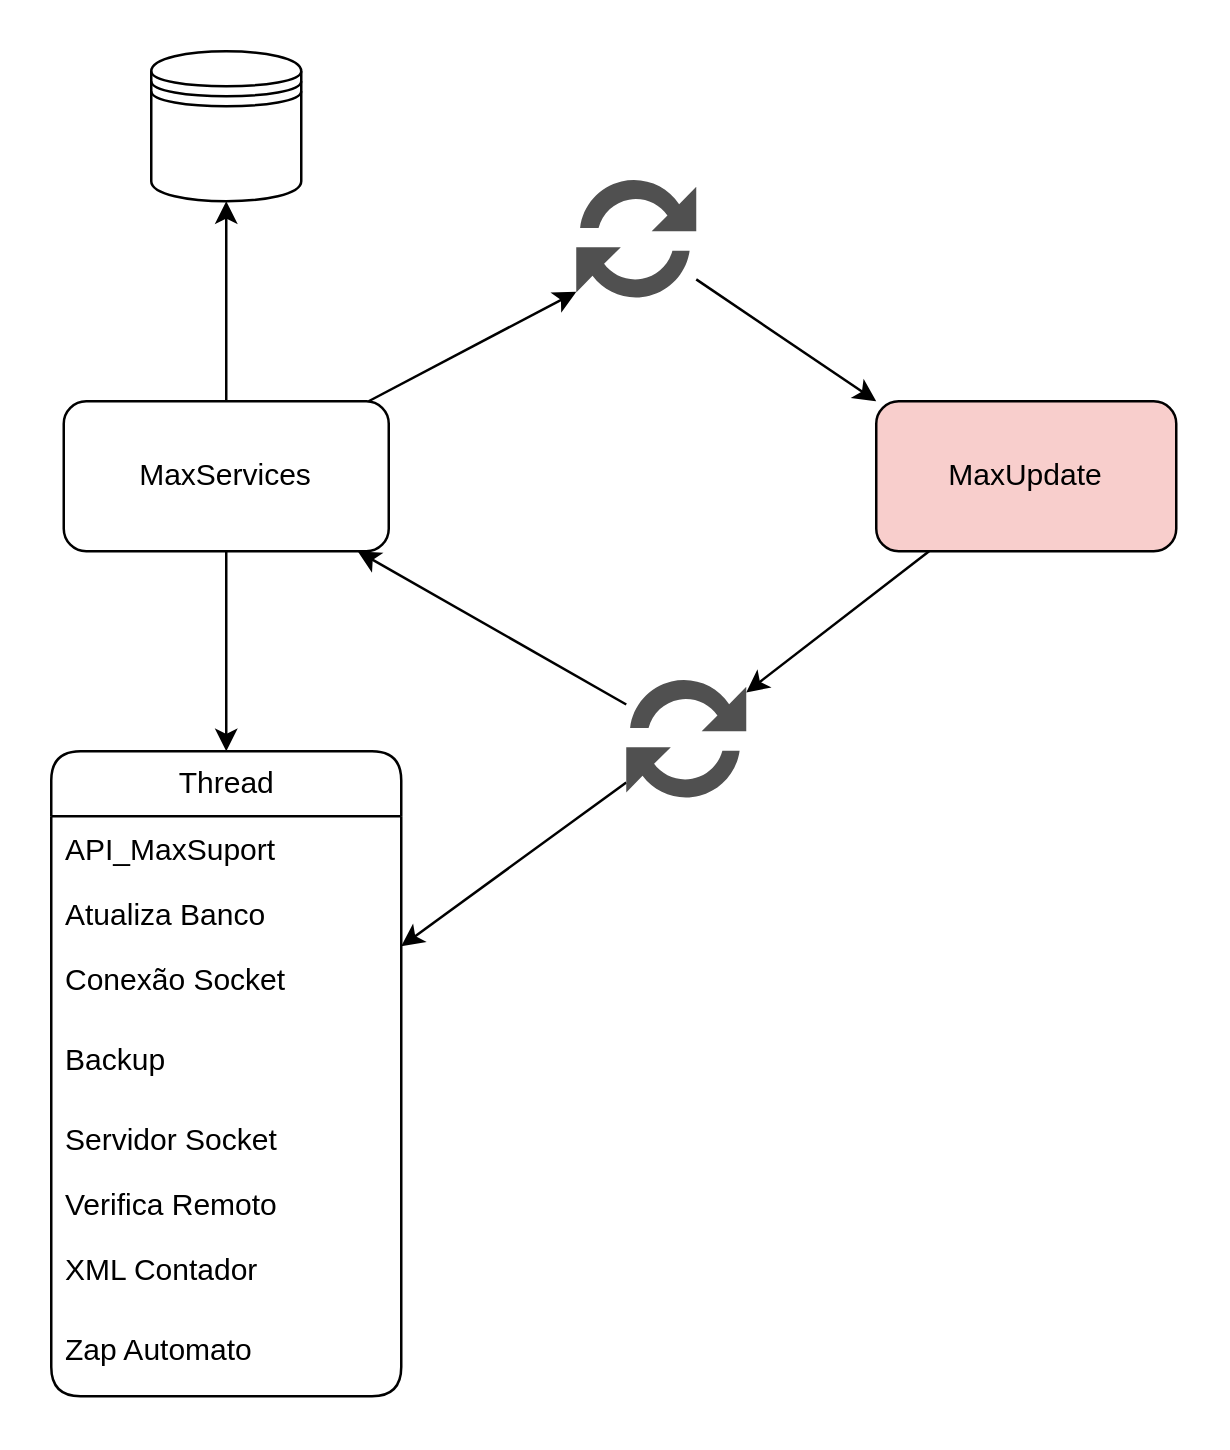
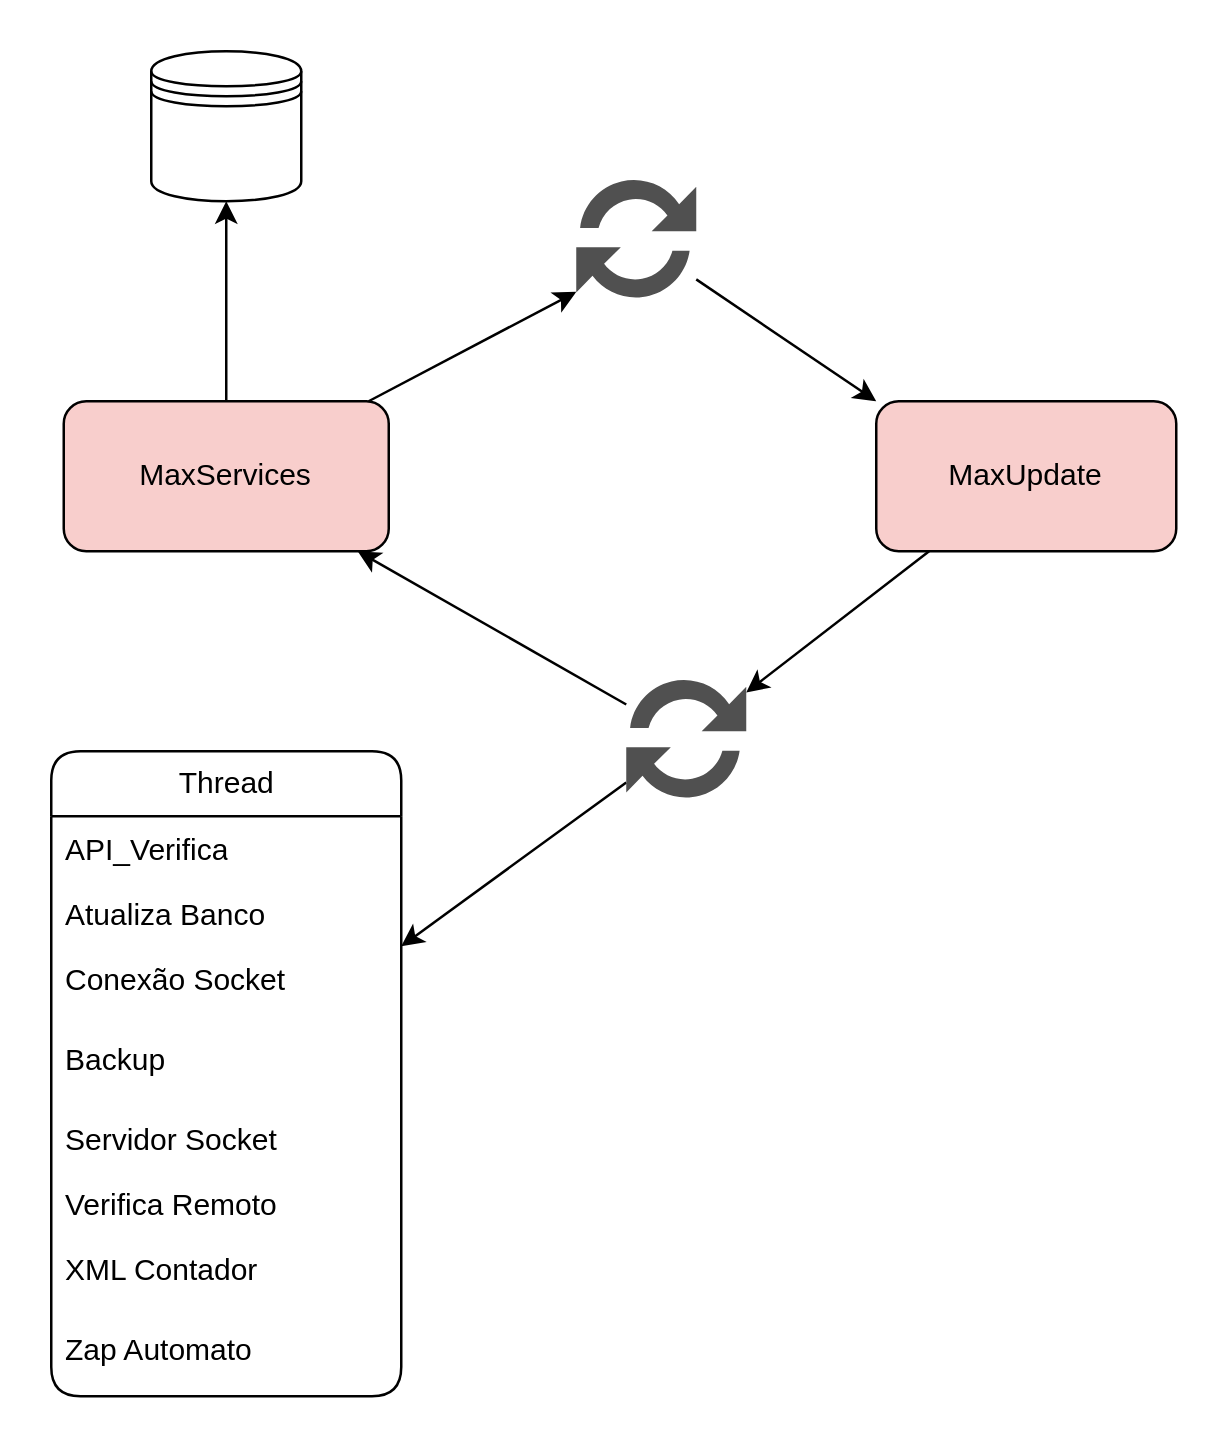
(226, 476) -> (226, 476)
(226, 643) -> none
(175, 852) -> (159, 852)
